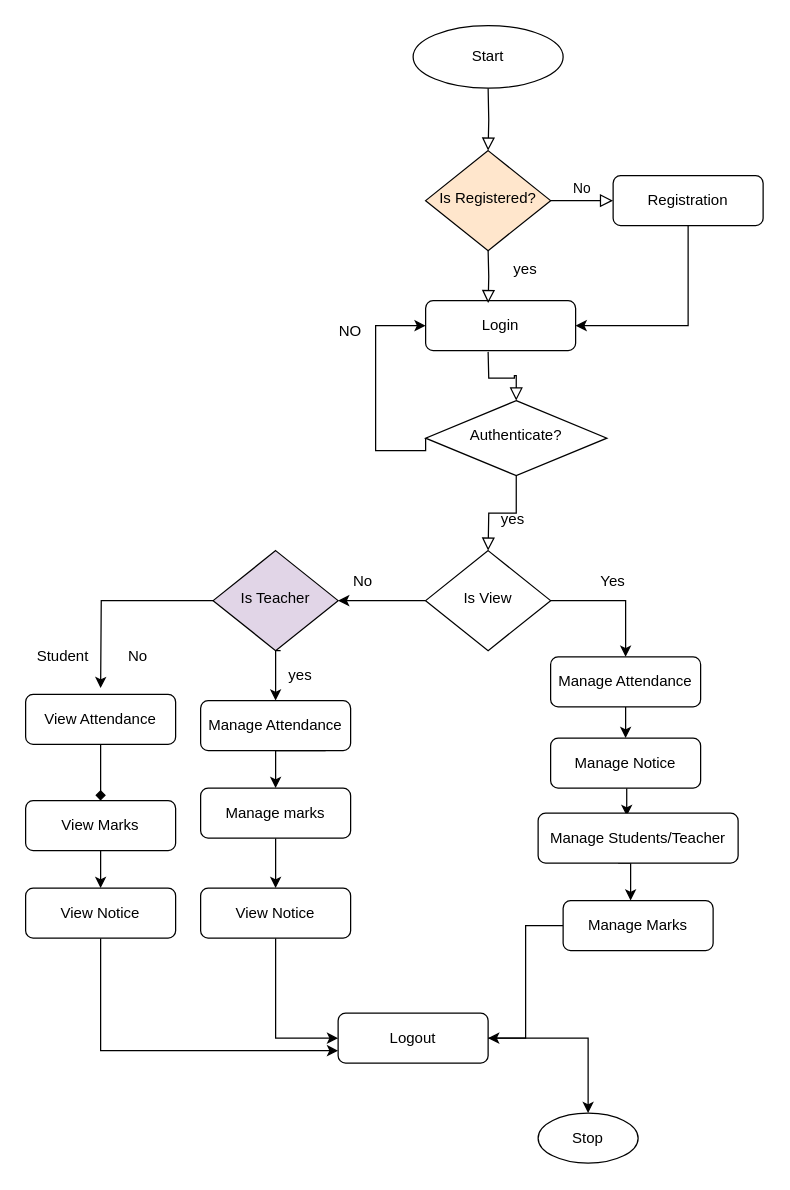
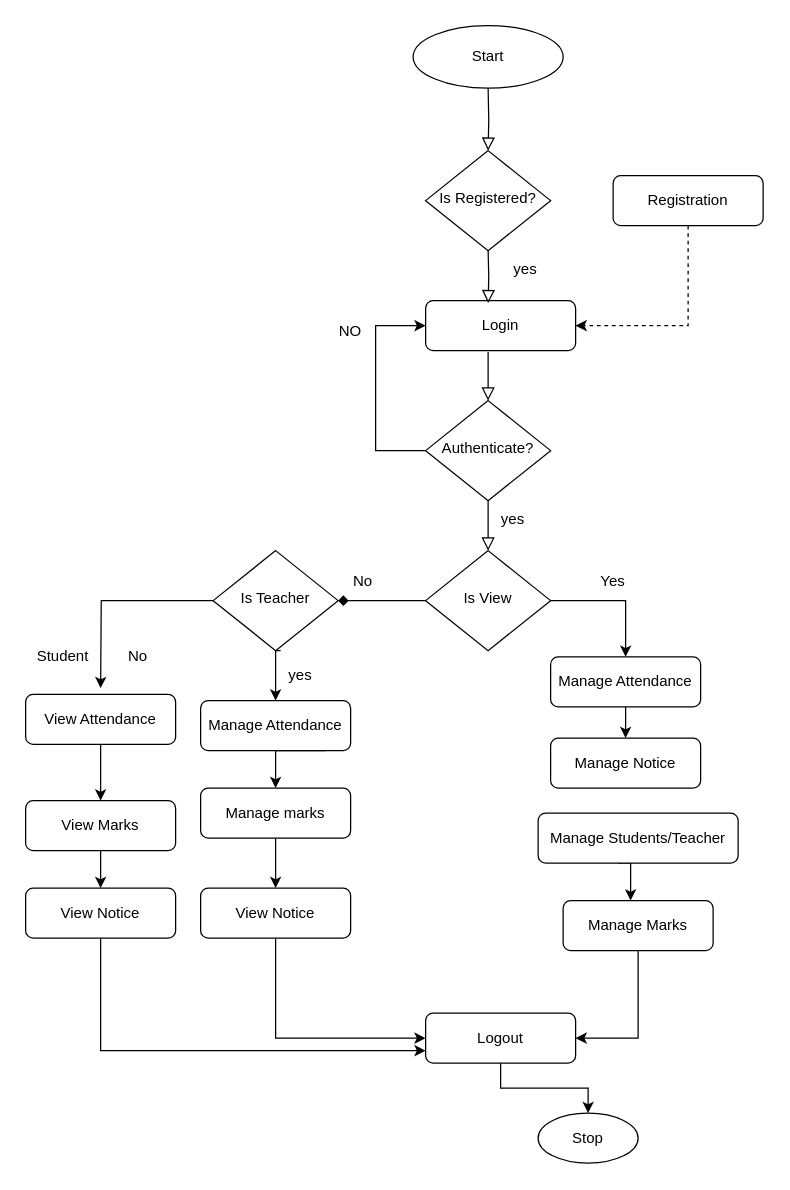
(488, 201) -> (488, 201)
(575, 201) -> none
(685, 326) -> (685, 326)
(516, 438) -> (488, 451)
(276, 601) -> (276, 601)
(348, 601) -> (349, 601)
(101, 789) -> (101, 790)
(627, 798) -> none
(413, 1038) -> (501, 1038)
